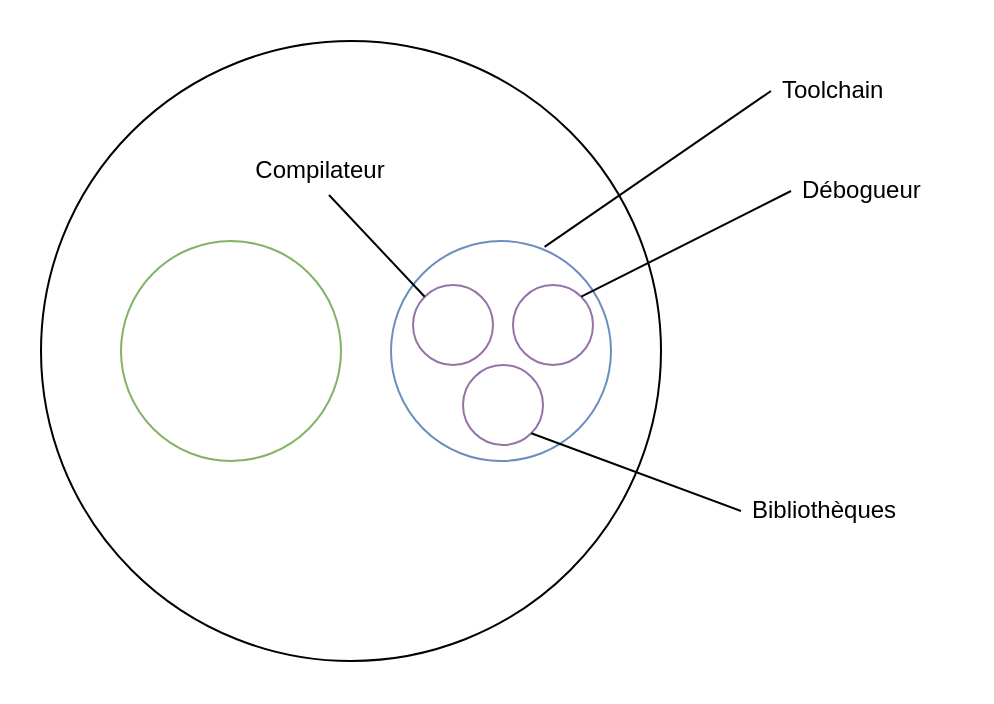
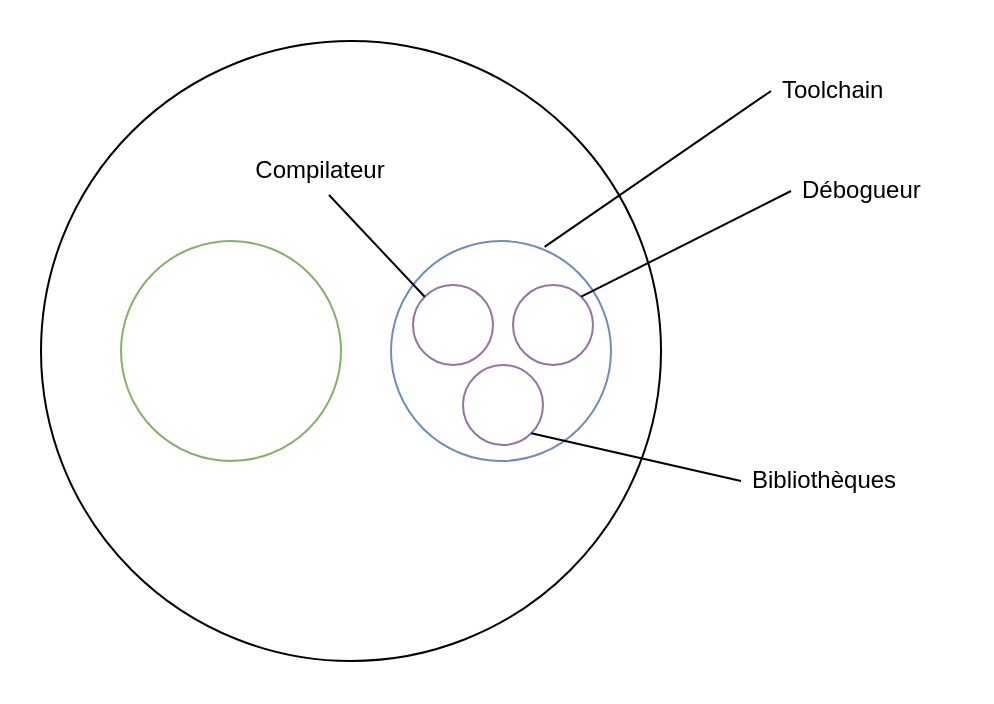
(831, 511) -> (831, 481)
